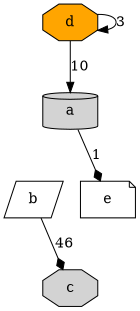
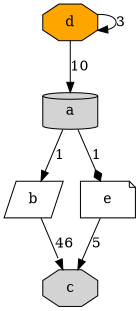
none -> (54, 151)
(50, 238) -> (50, 238)
none -> (91, 239)
